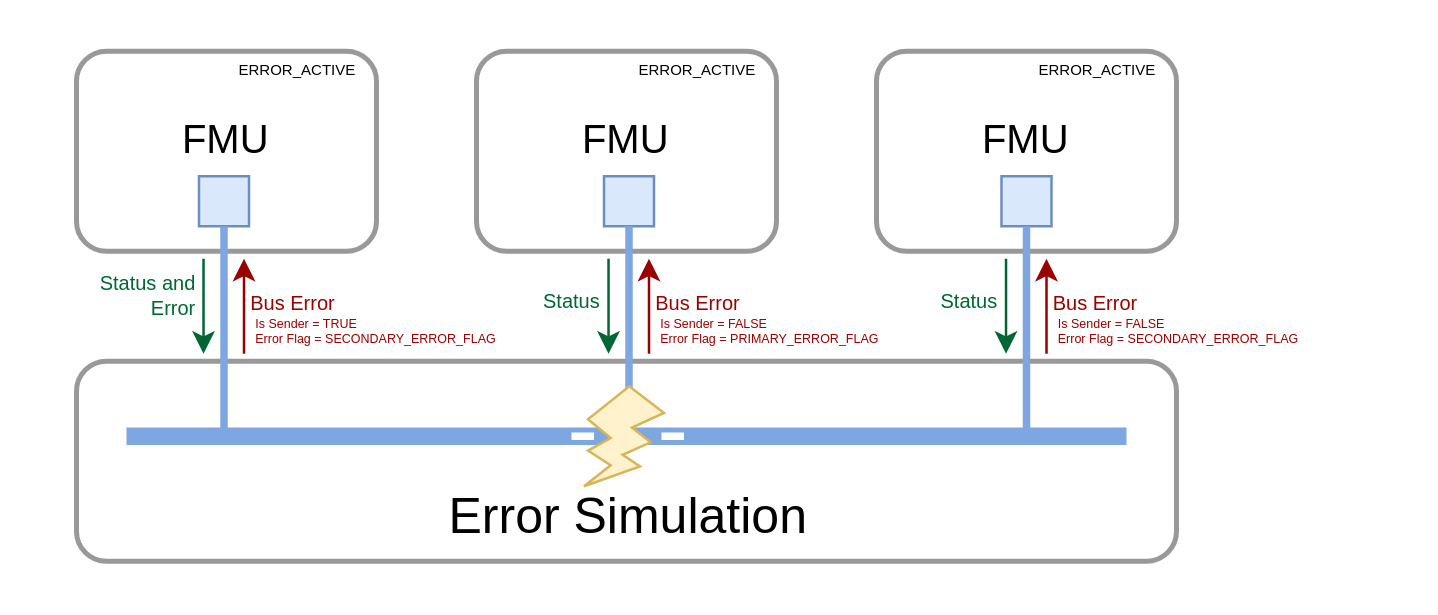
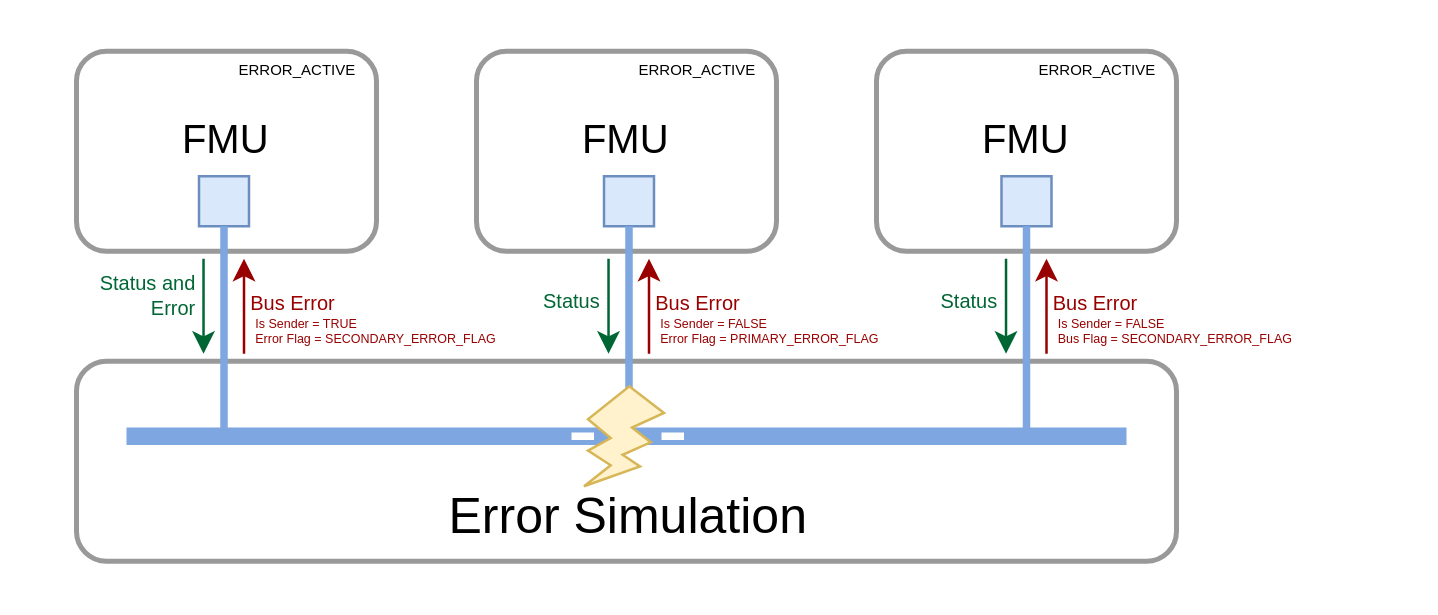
(1169, 329) -> (1162, 329)
